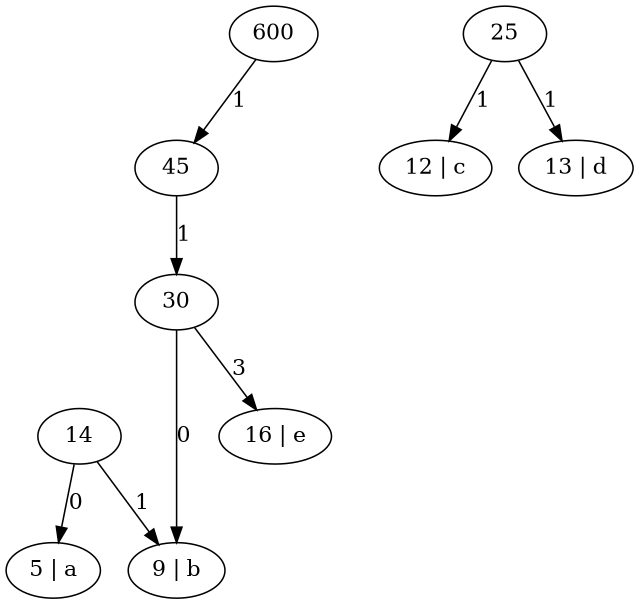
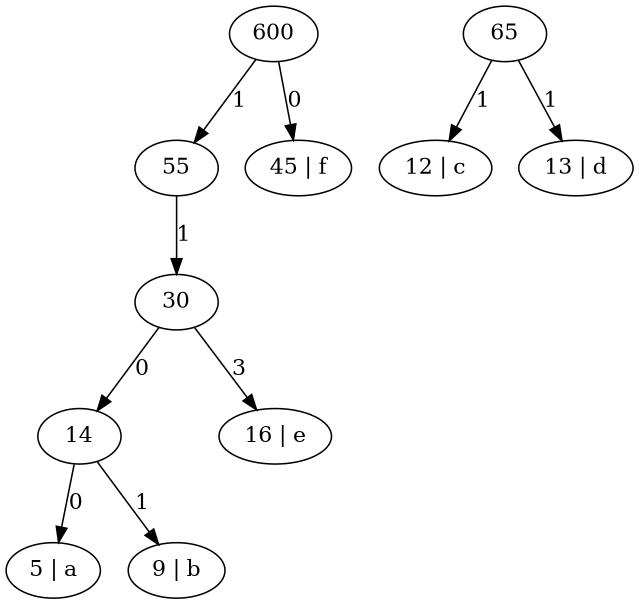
(505, 34) -> (505, 34)
(177, 168) -> (177, 168)
none -> (298, 168)
(177, 428) -> (133, 363)
